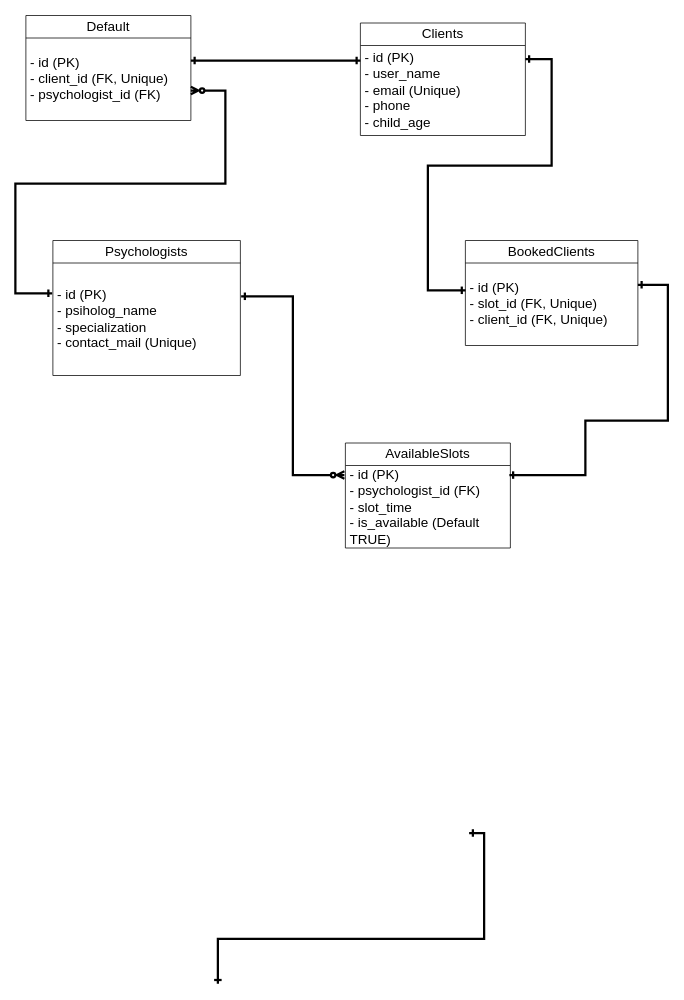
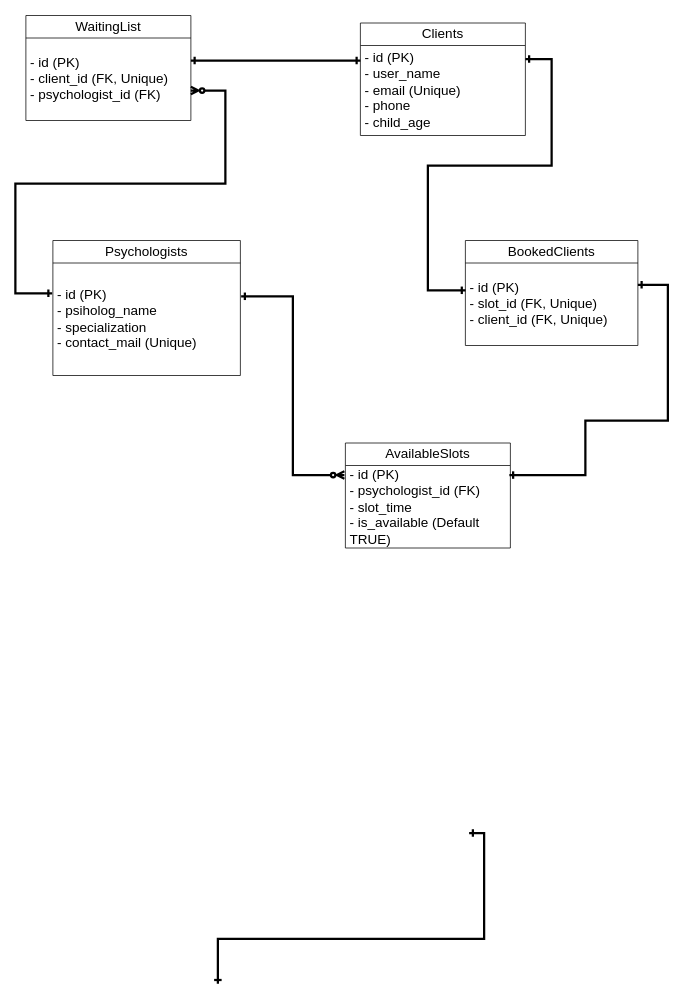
(108, 27) -> (108, 27)
